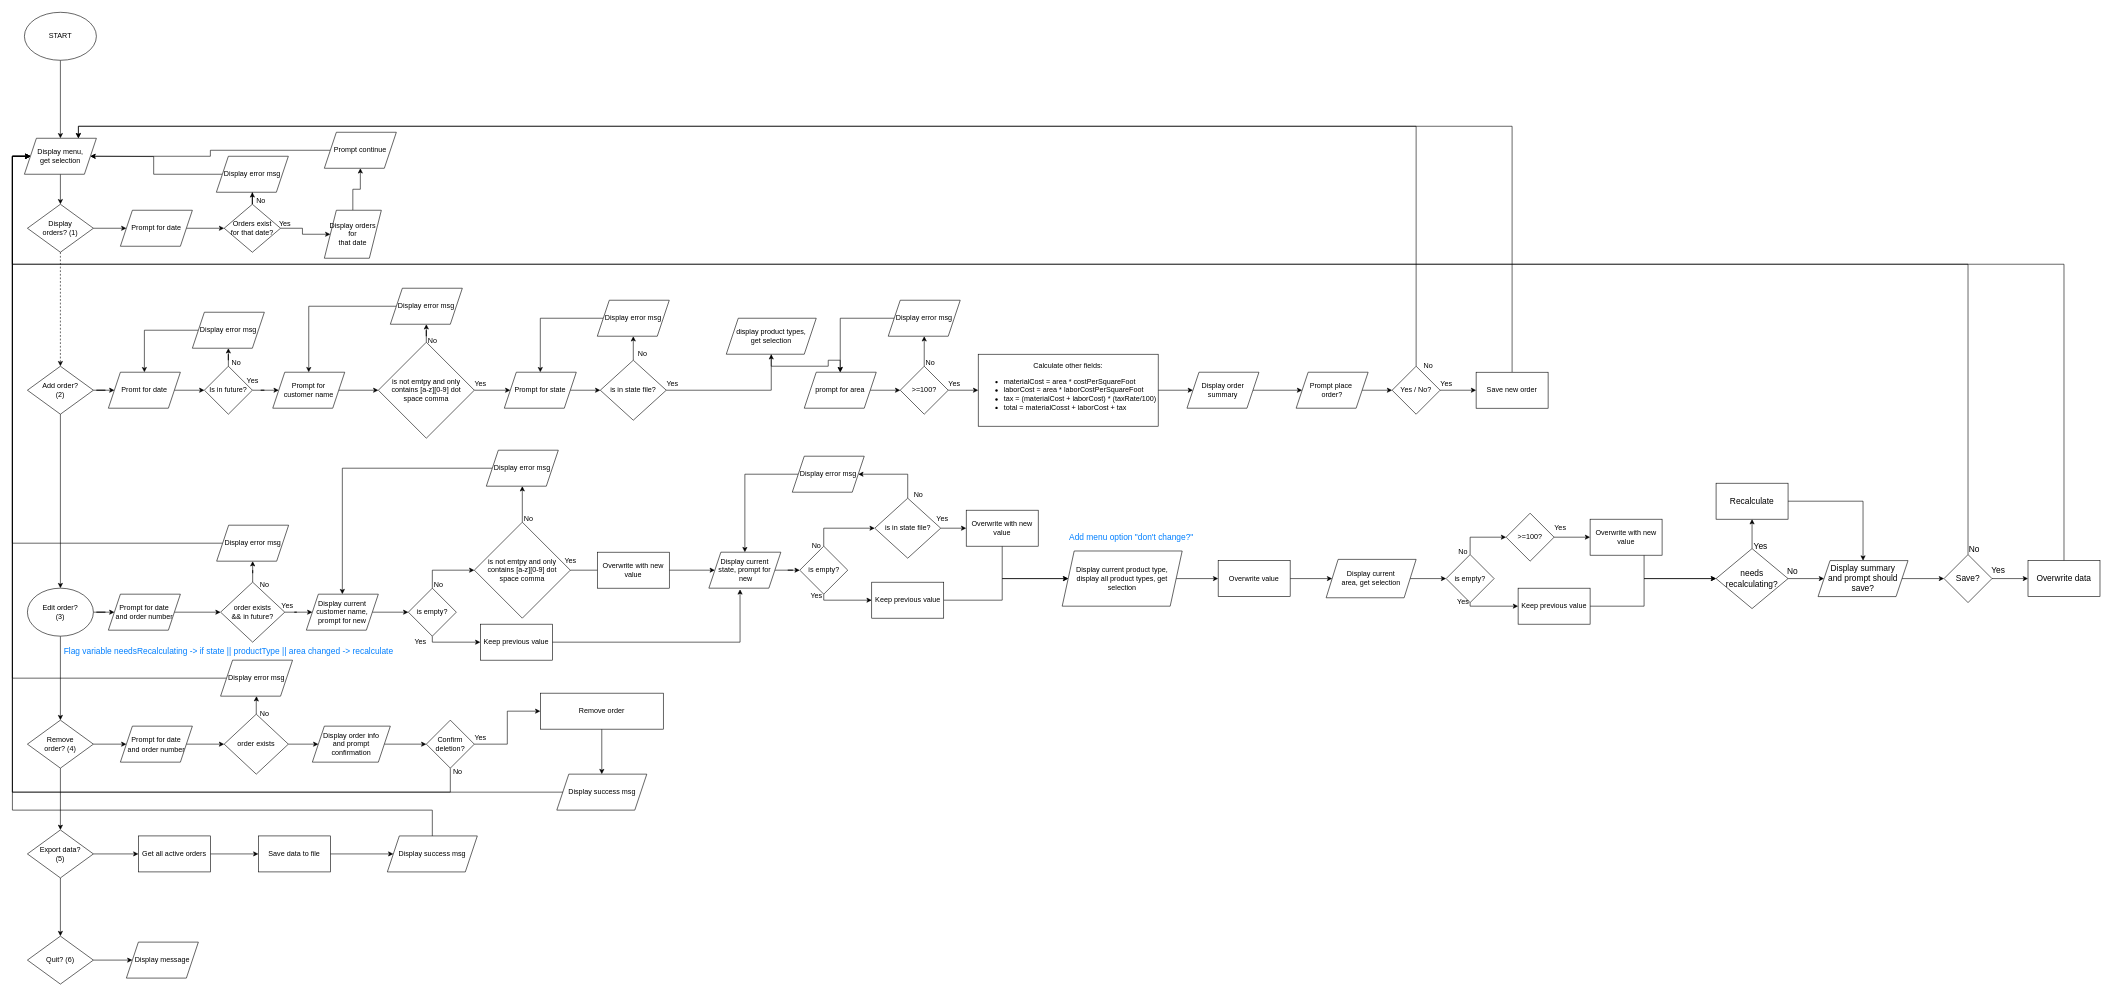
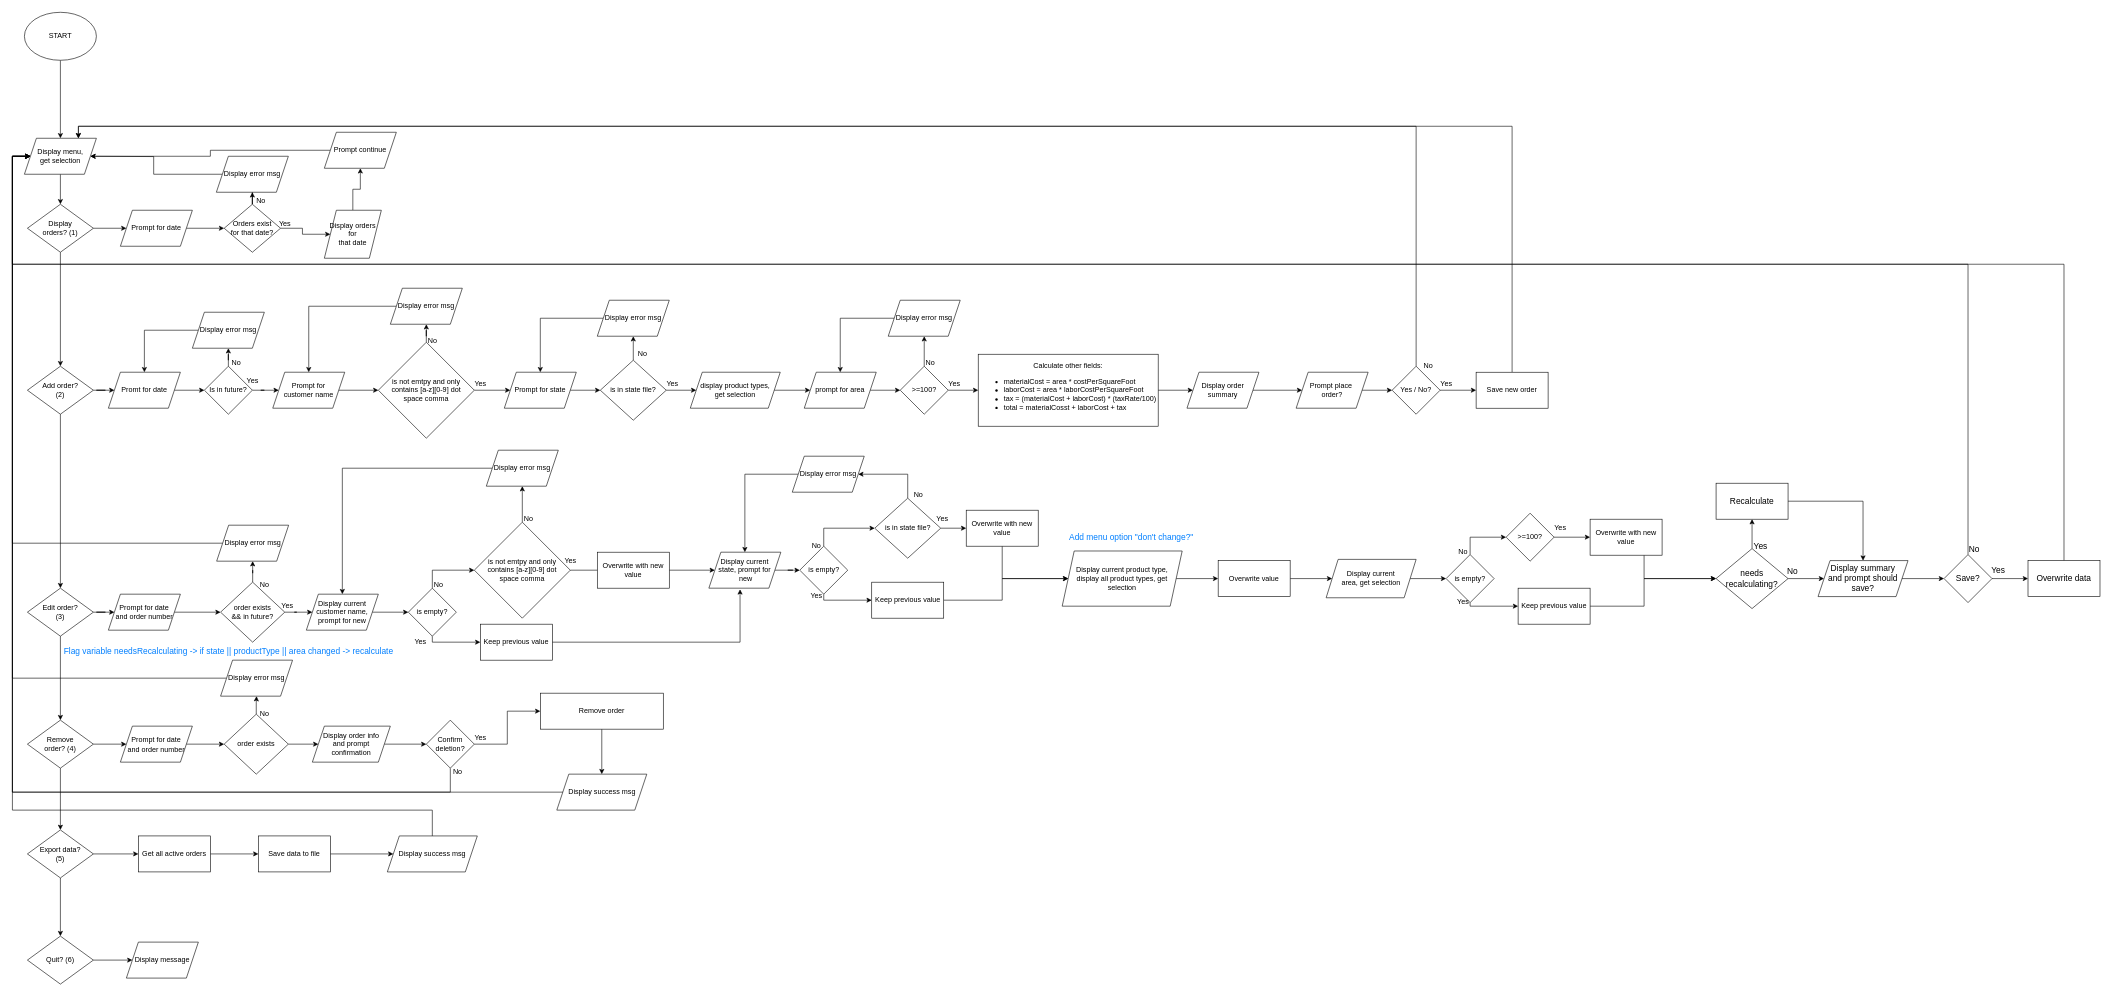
(60, 306) -> (60, 306)
(771, 336) -> (735, 390)
(60, 612) -> (60, 612)
